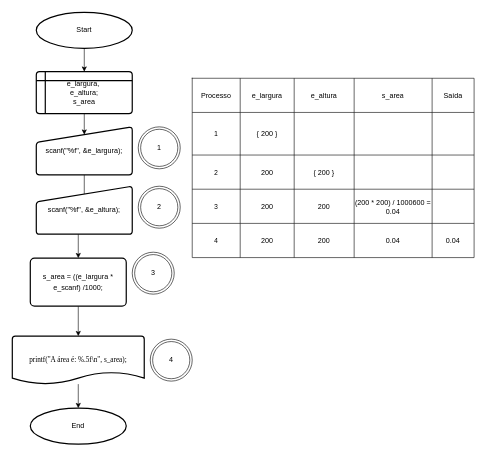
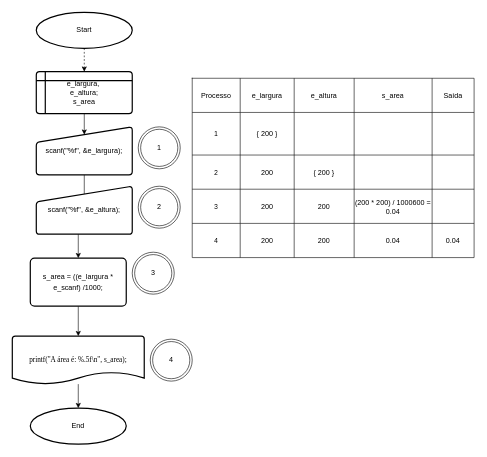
(84, 58) -> (84, 58)
